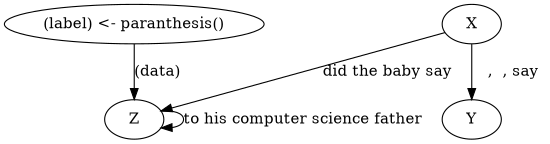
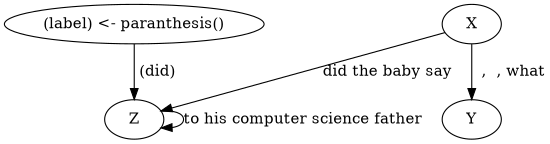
(158, 72) -> (158, 72)
(508, 72) -> (508, 72)
